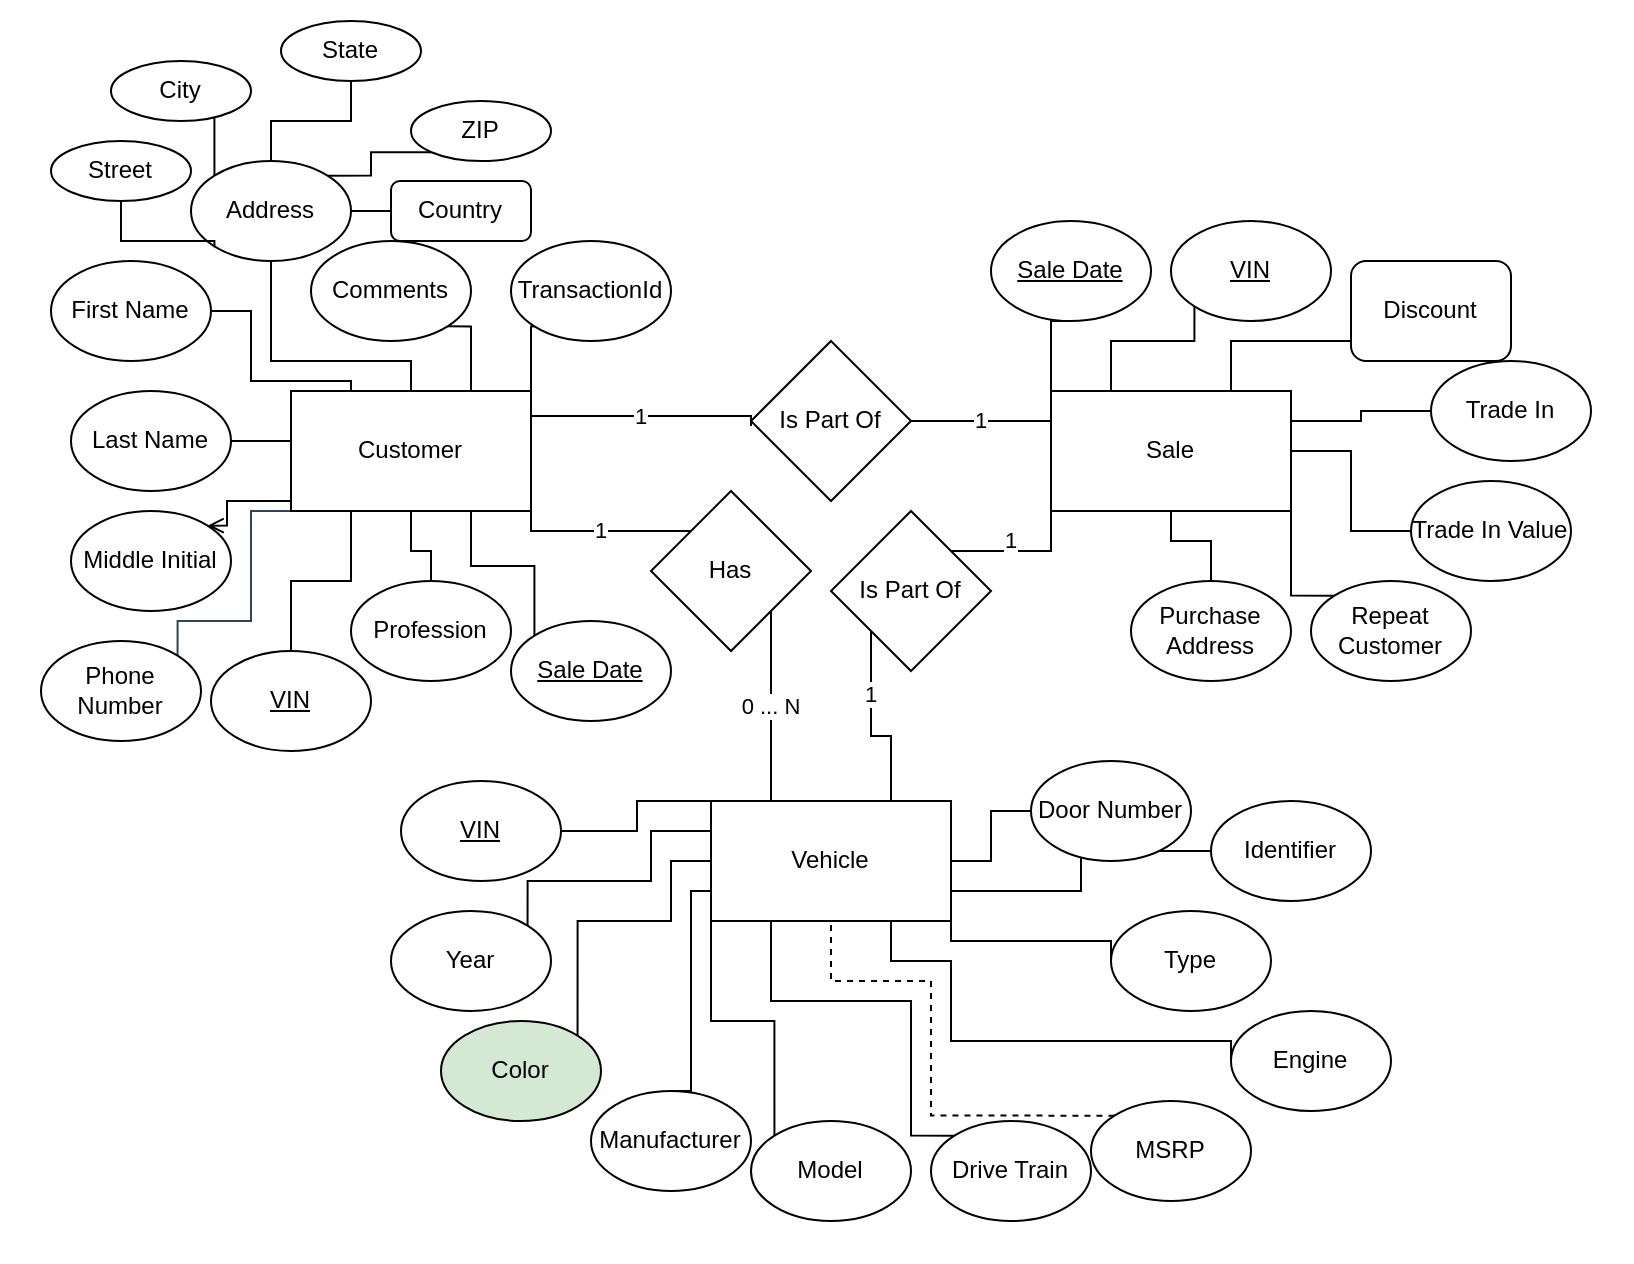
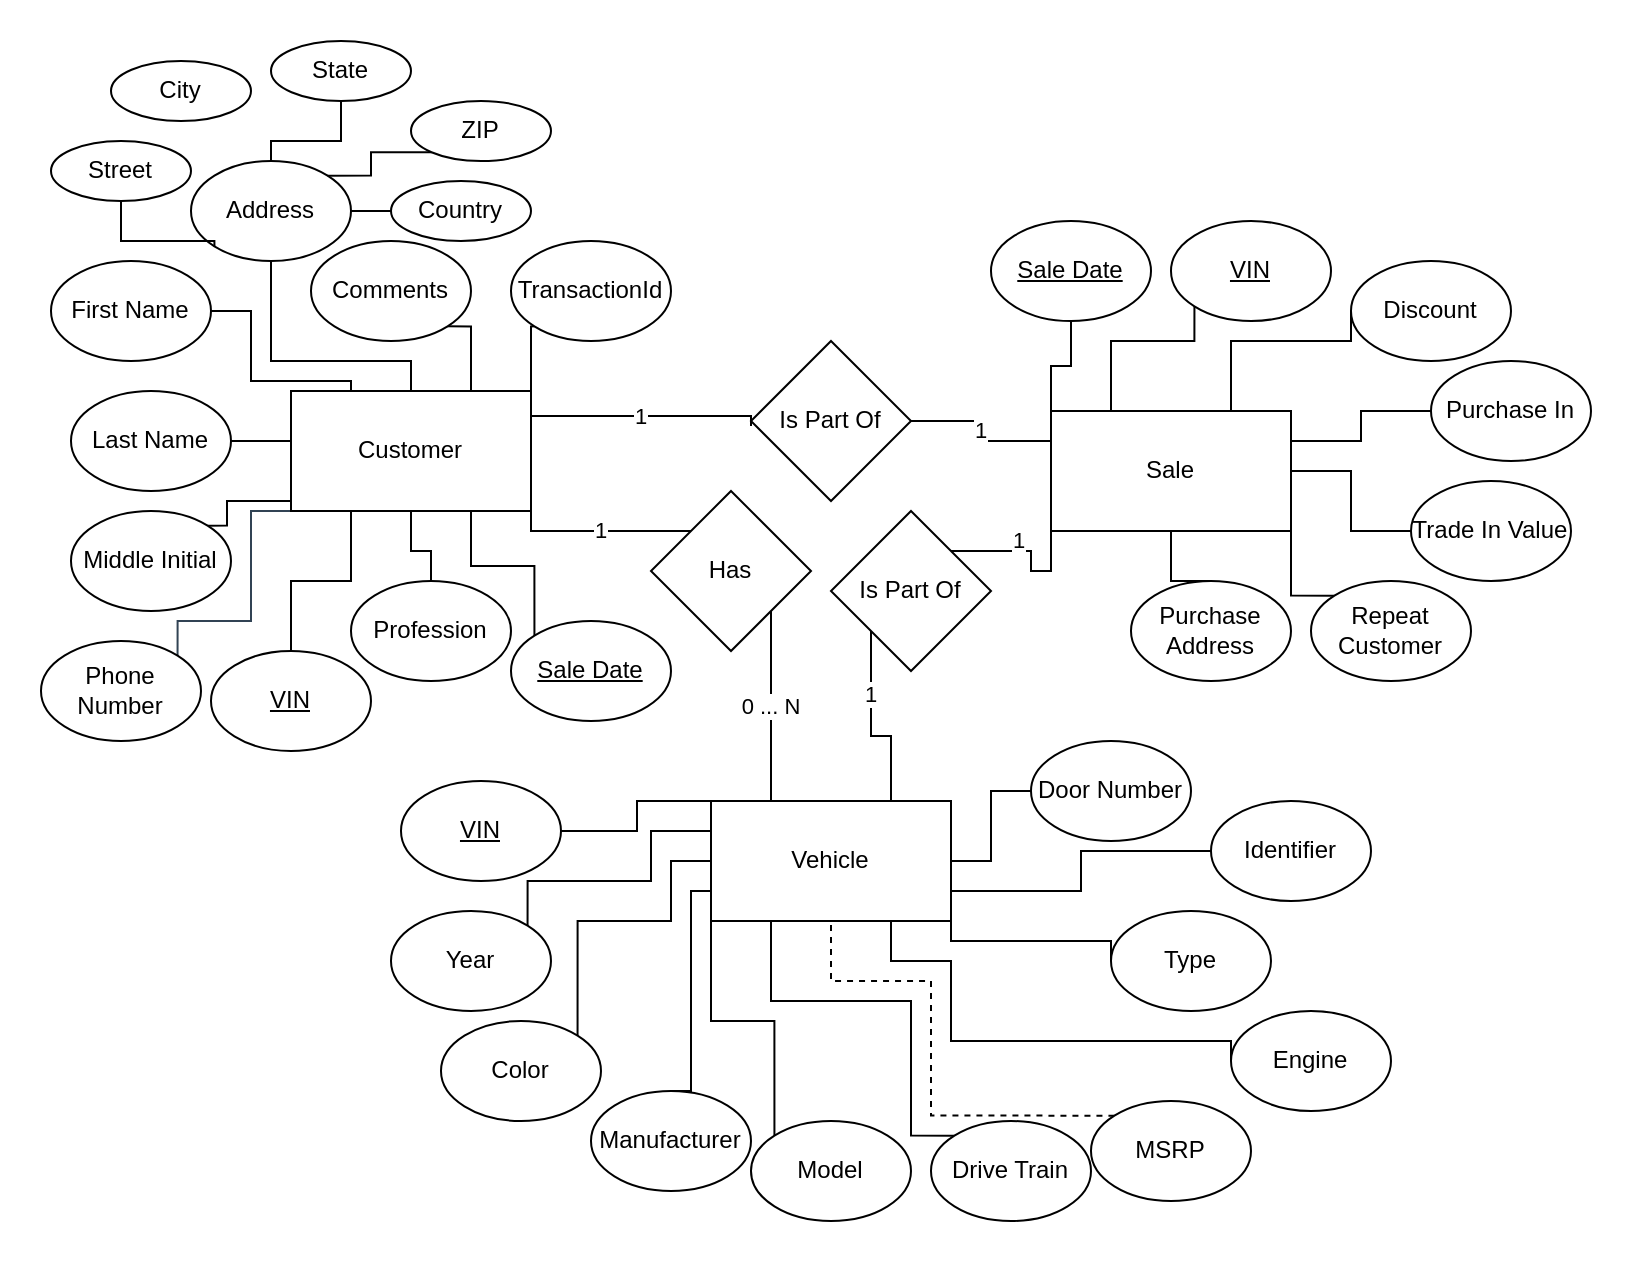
(351, 51) -> (341, 71)
(214, 145) -> none
(461, 211) -> (461, 211)
(1431, 311) -> (1431, 311)
(1511, 411) -> (1511, 411)
(1171, 451) -> (1171, 471)
(215, 526) -> (214, 526)
(1111, 811) -> (1111, 791)
(521, 1071) -> (521, 1071)
